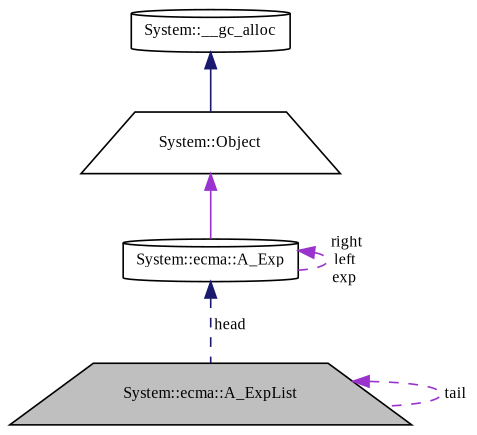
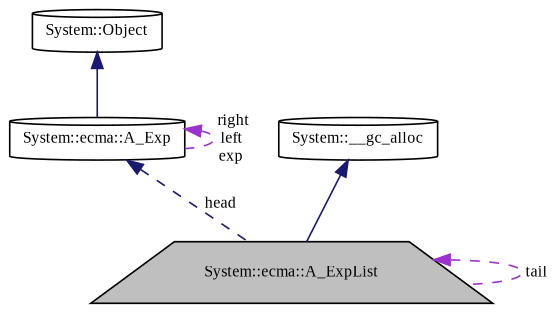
(211, 90) -> (324, 208)
(211, 143) -> (97, 31)
(211, 215) -> (97, 93)
